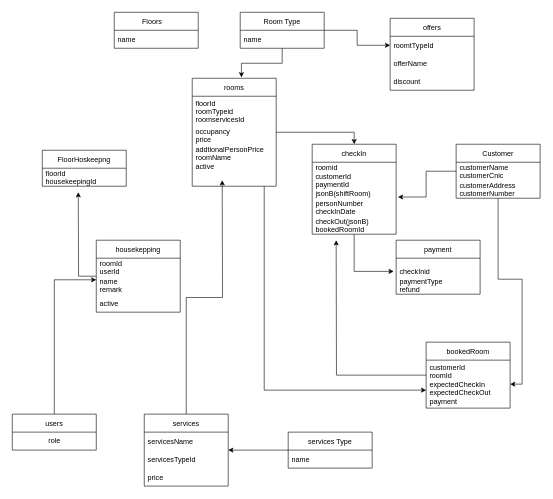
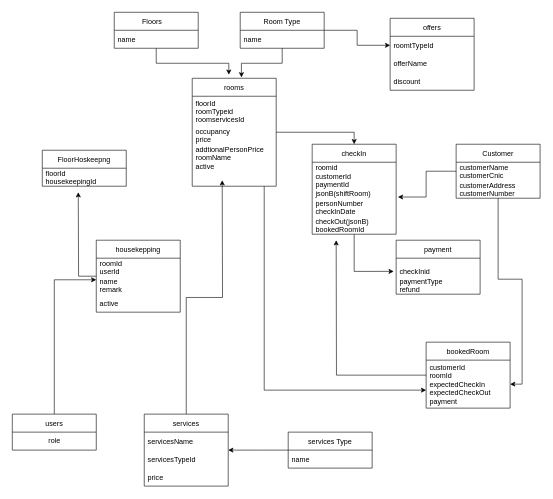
none -> (229, 65)
